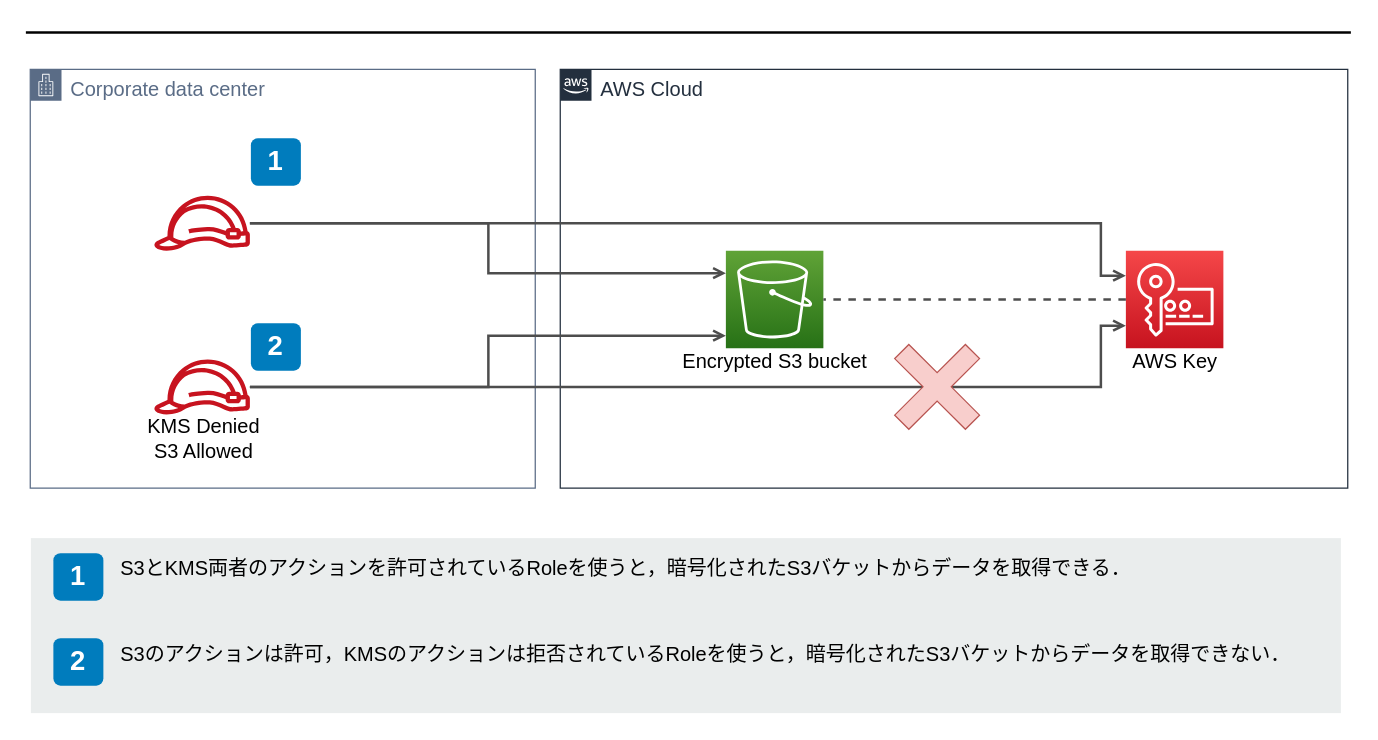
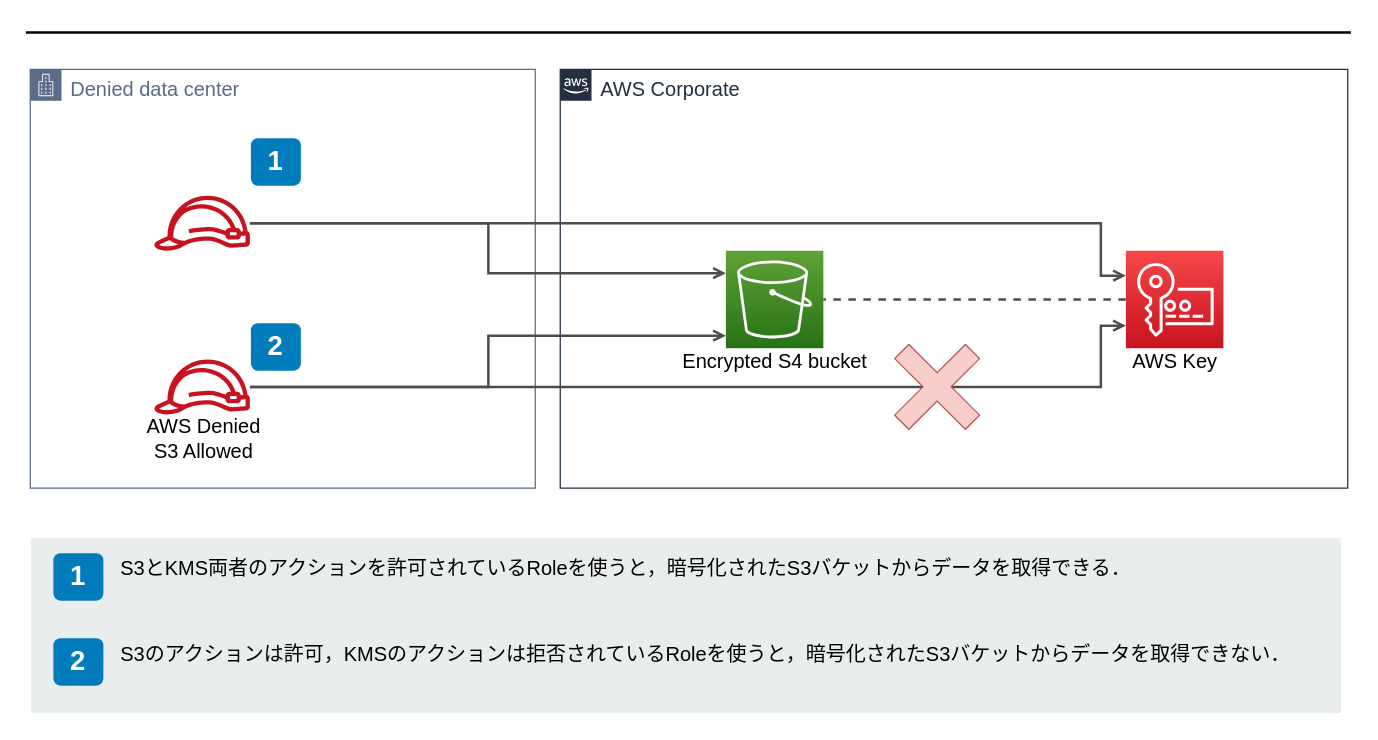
(183, 90) -> (164, 90)
(646, 90) -> (671, 90)
(775, 361) -> (775, 361)
(204, 438) -> (204, 438)
